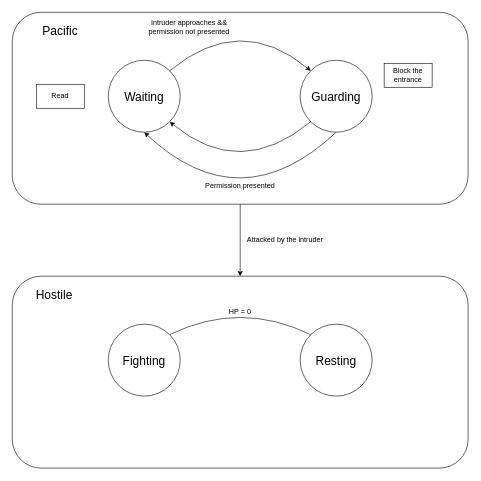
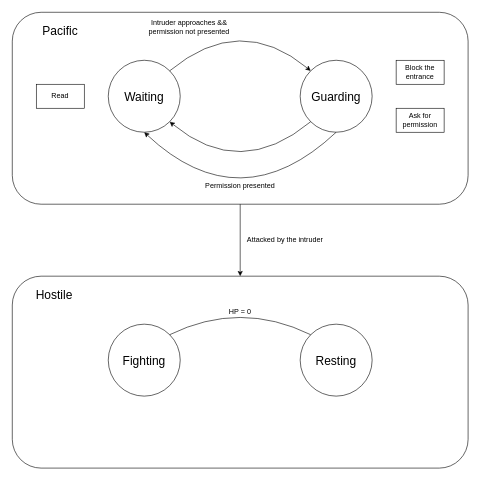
(408, 75) -> (420, 72)
none -> (420, 120)
